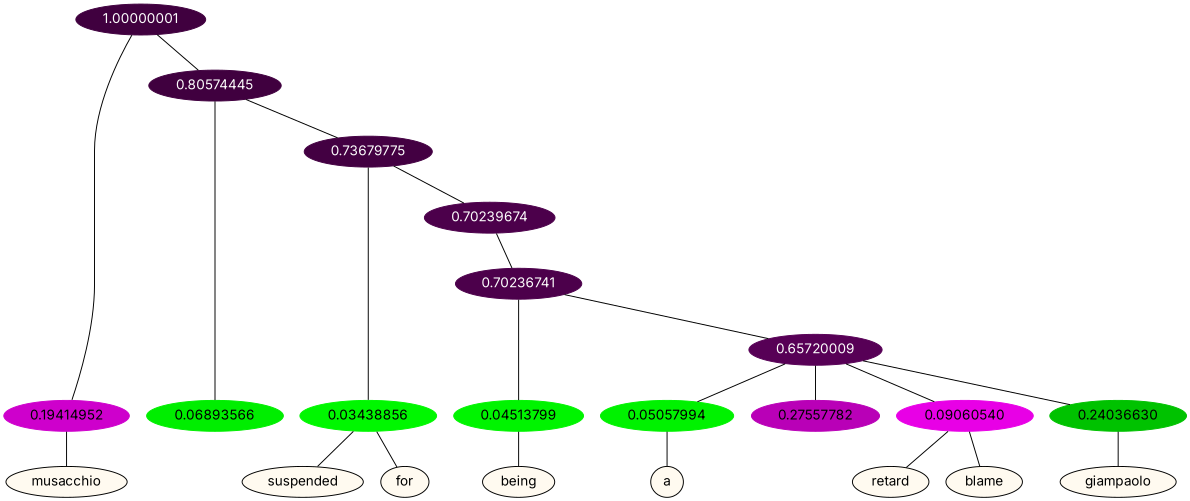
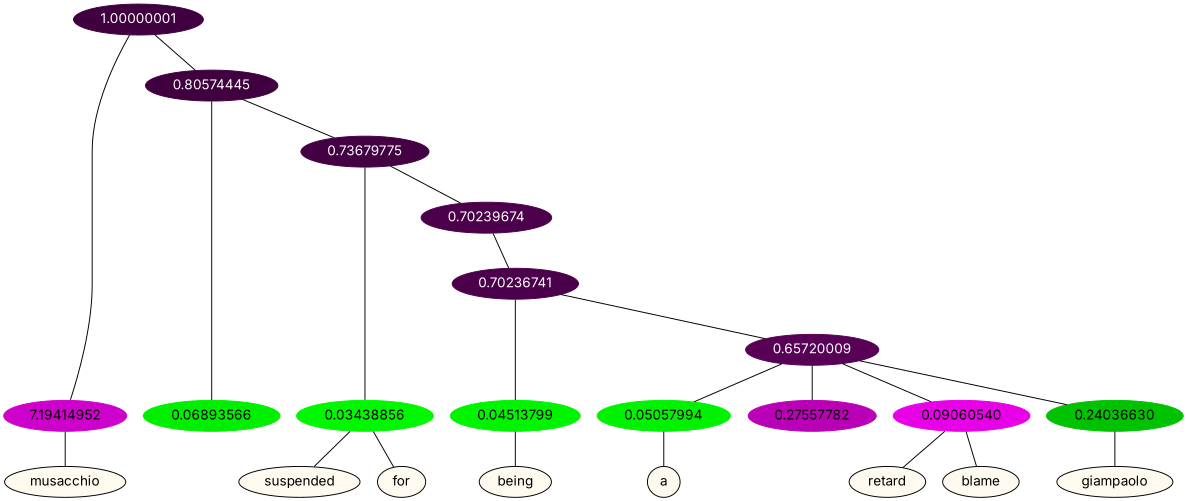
(67, 416) -> (65, 416)
